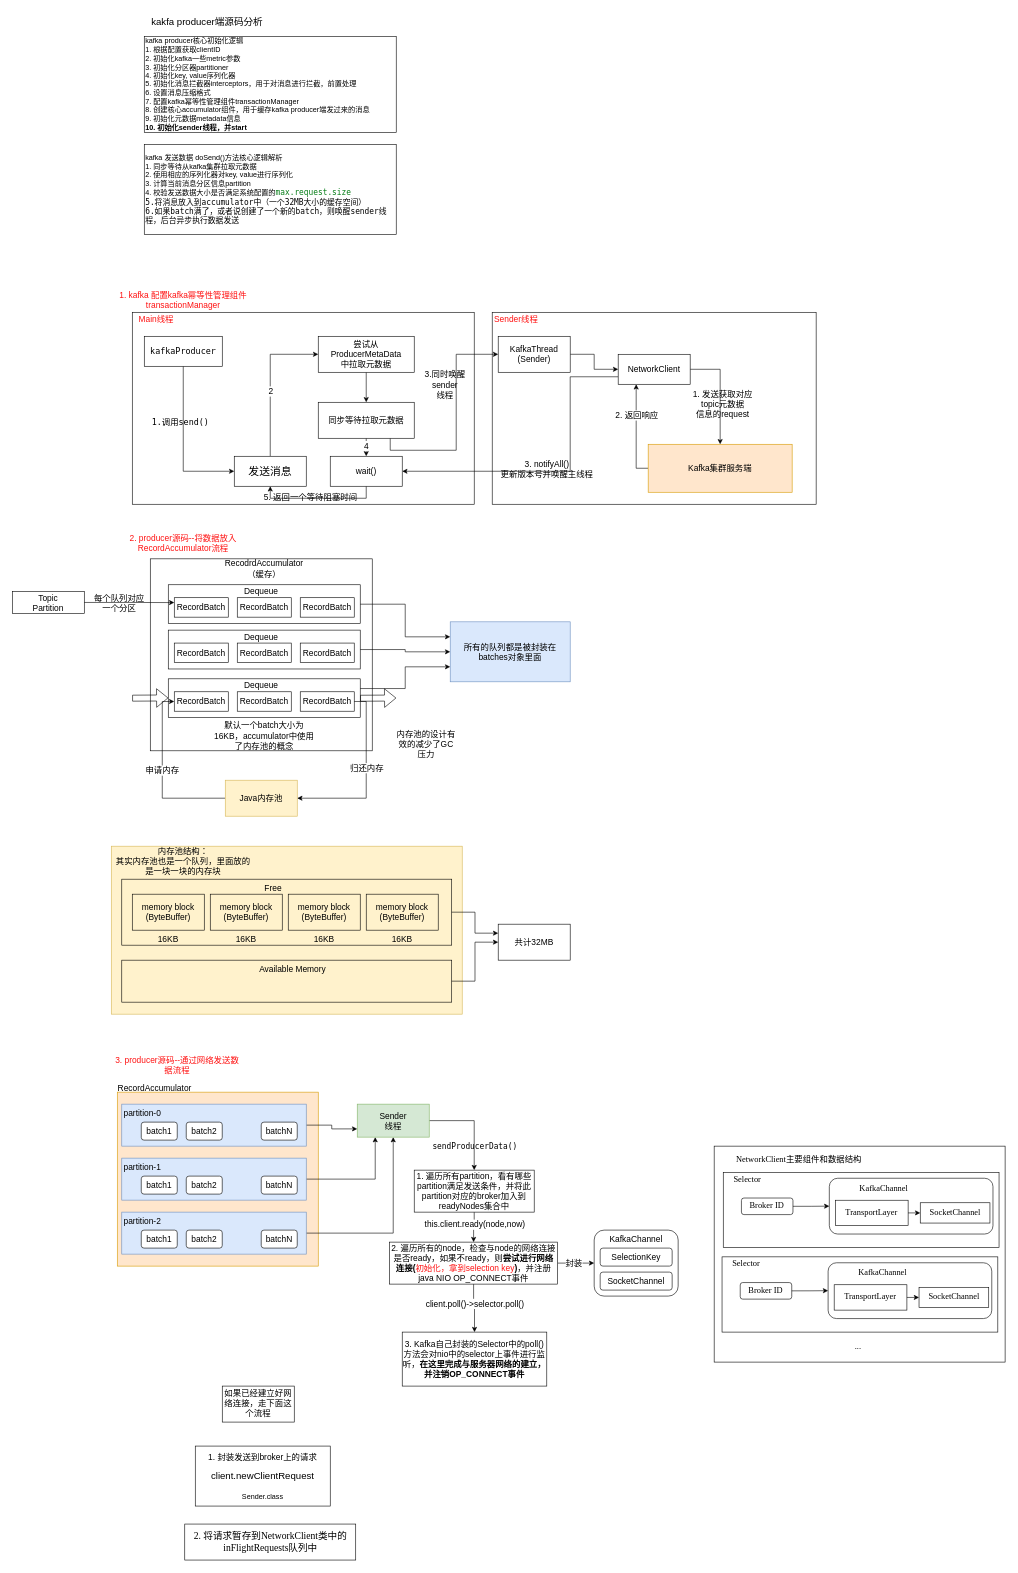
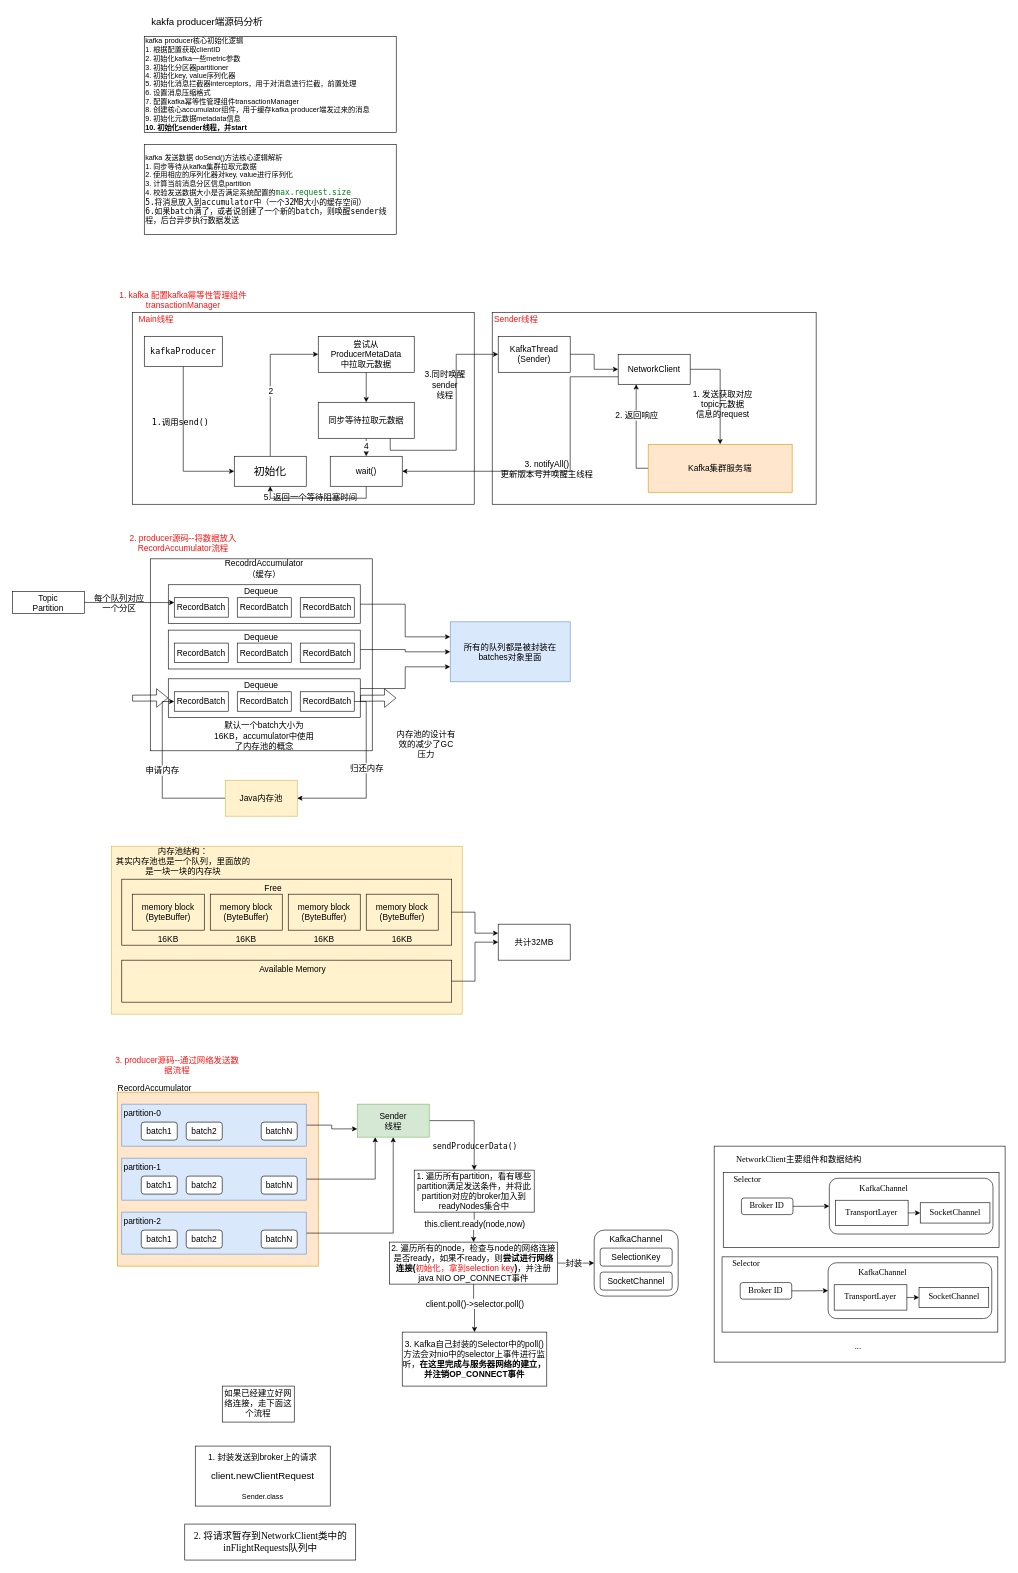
(270, 471) -> (270, 471)
